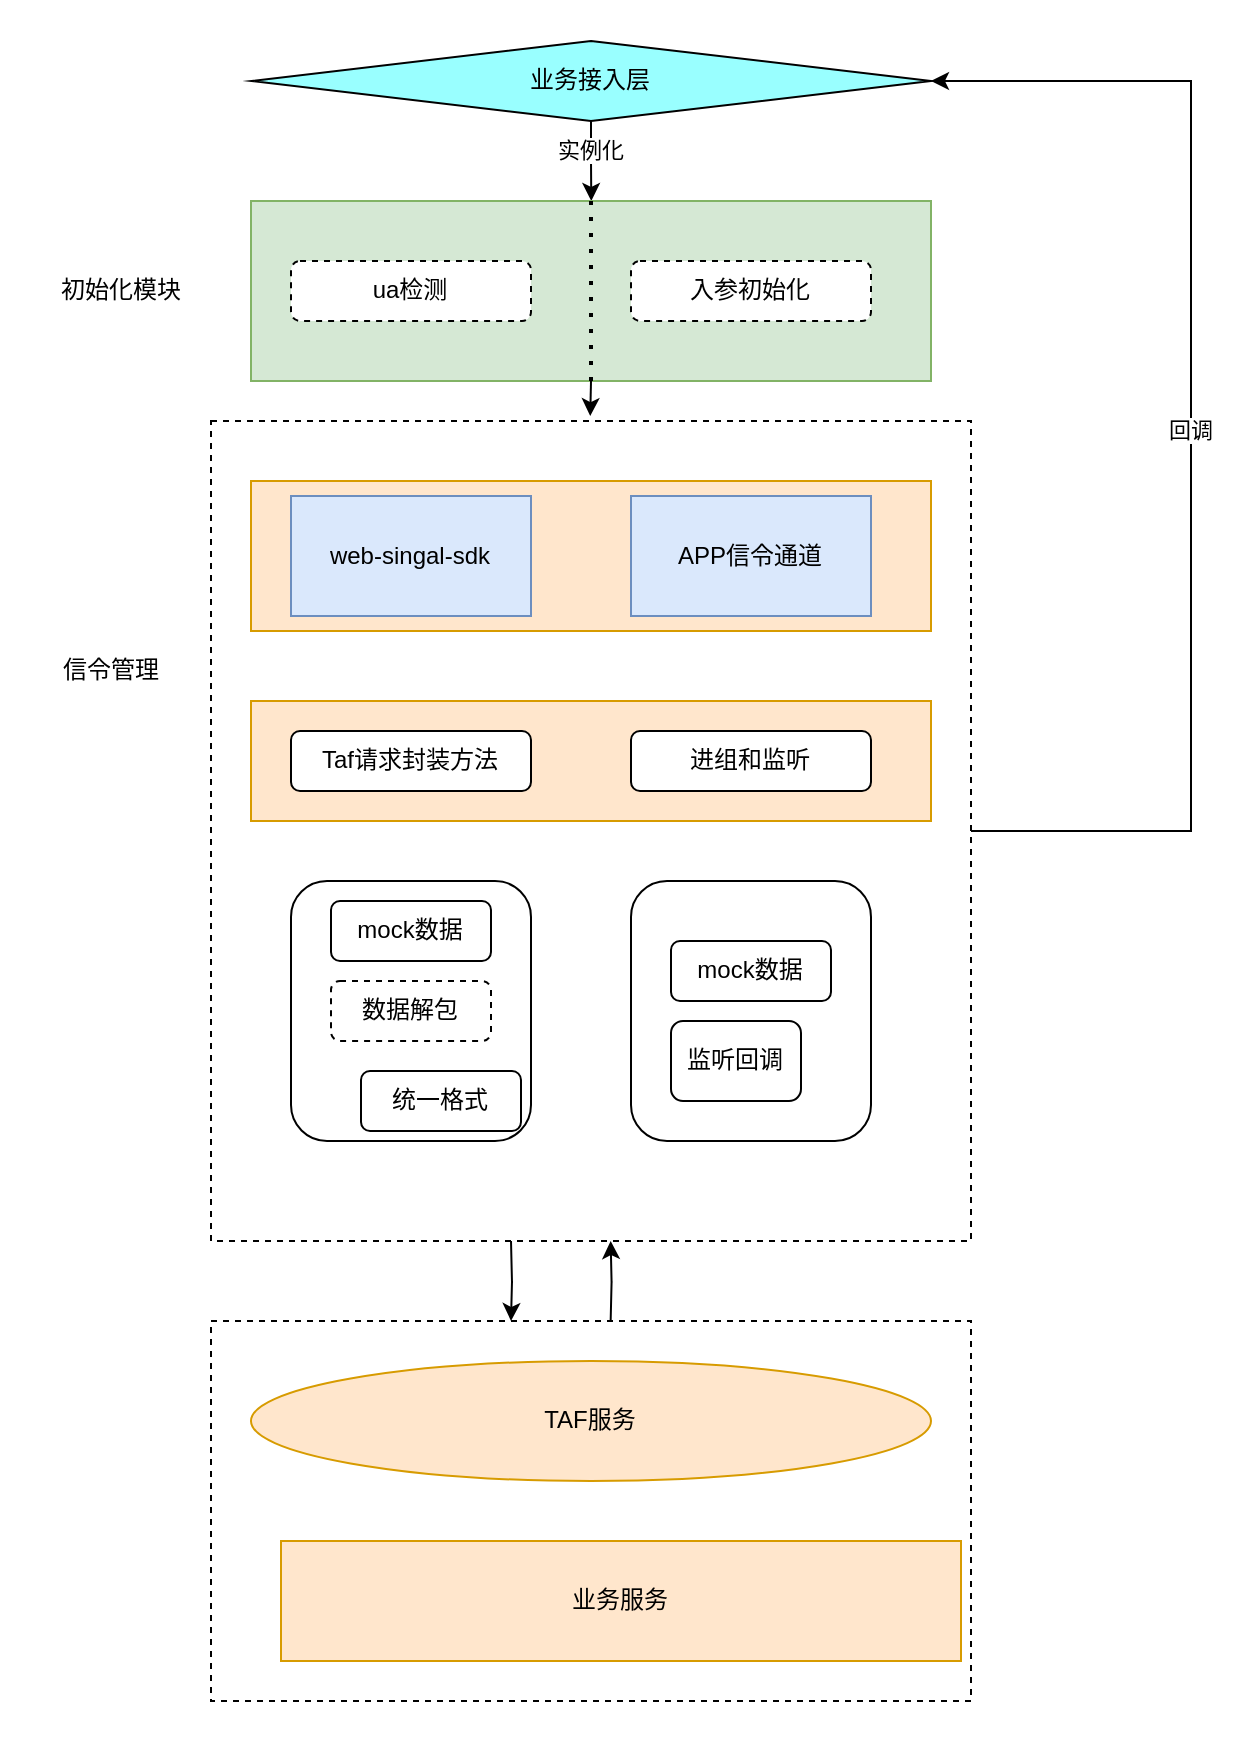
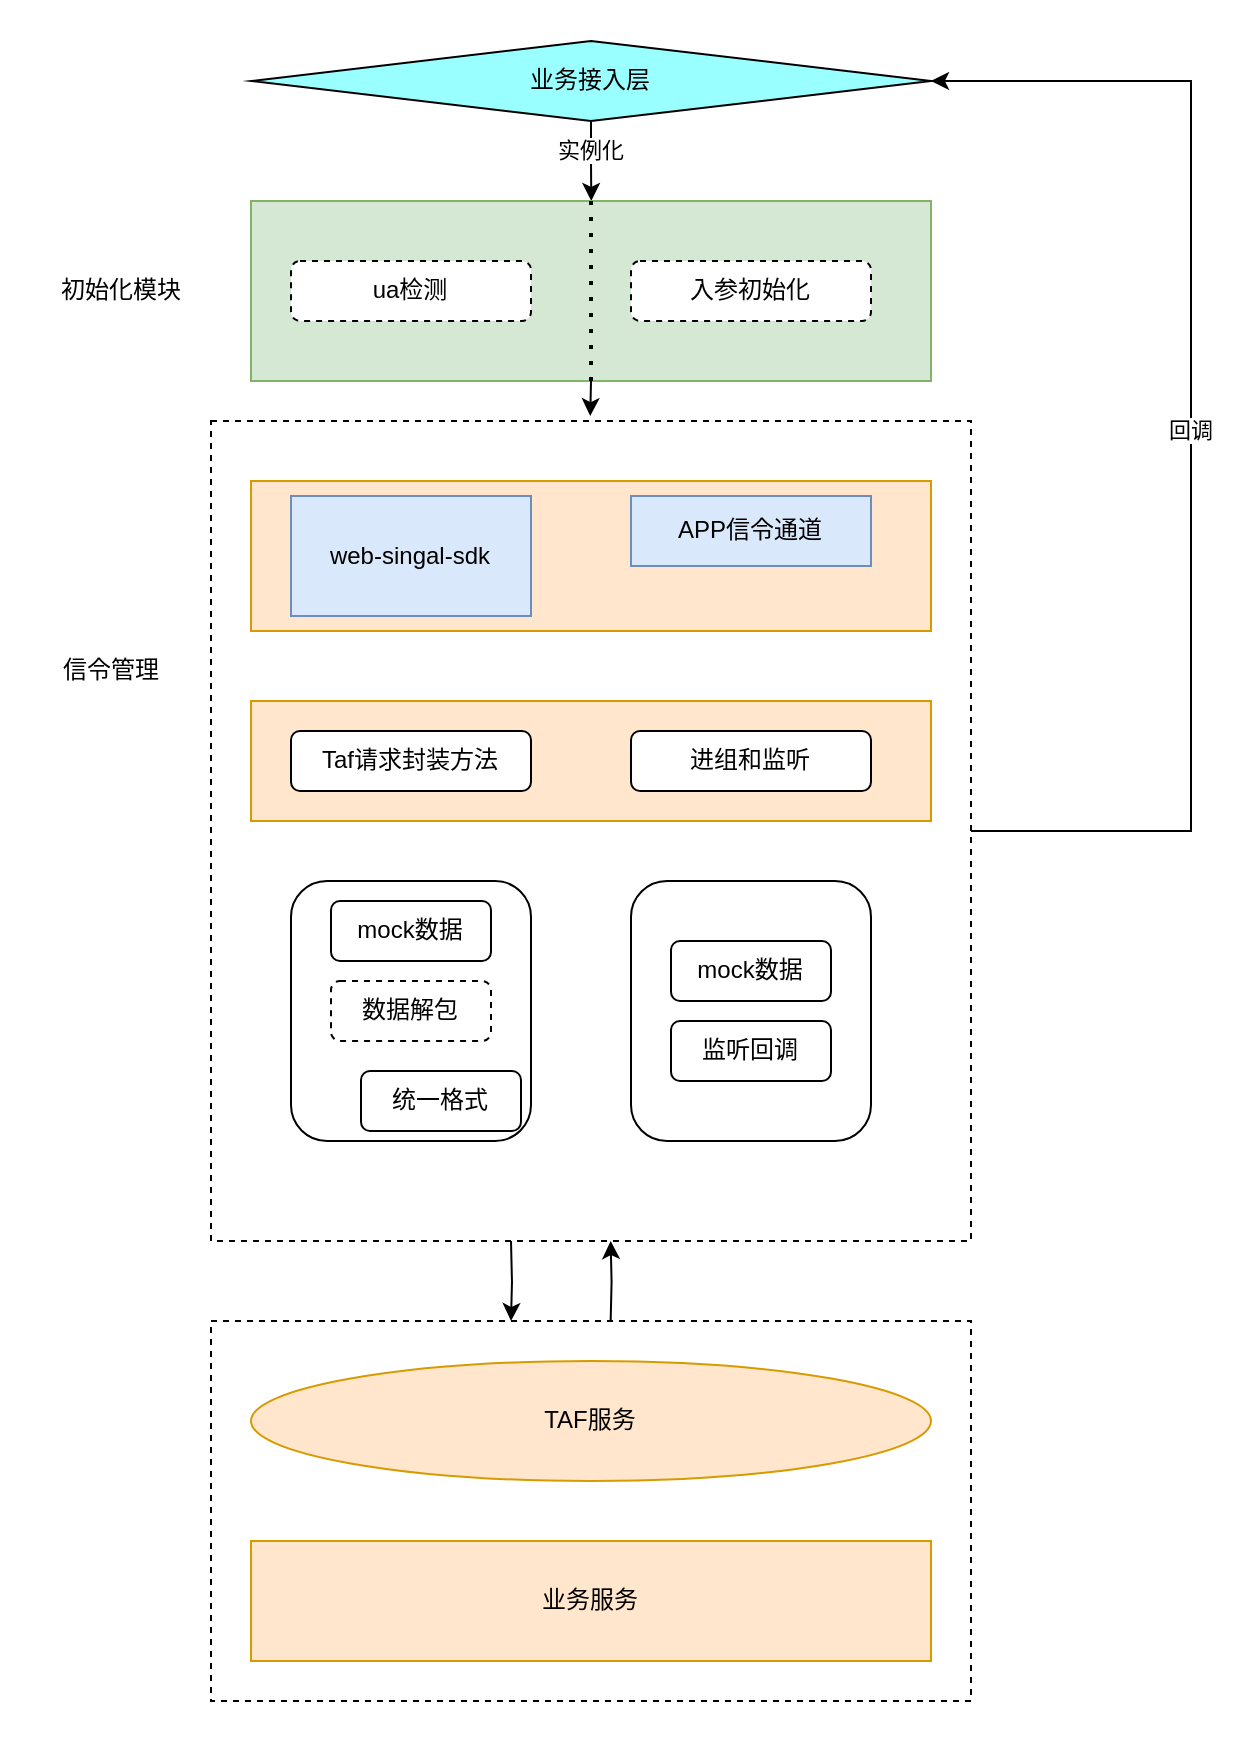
(751, 556) -> (751, 531)
(736, 1061) -> (751, 1051)
(621, 1601) -> (591, 1601)
